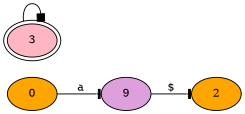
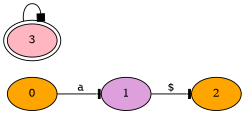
(126, 94) -> (126, 94)
